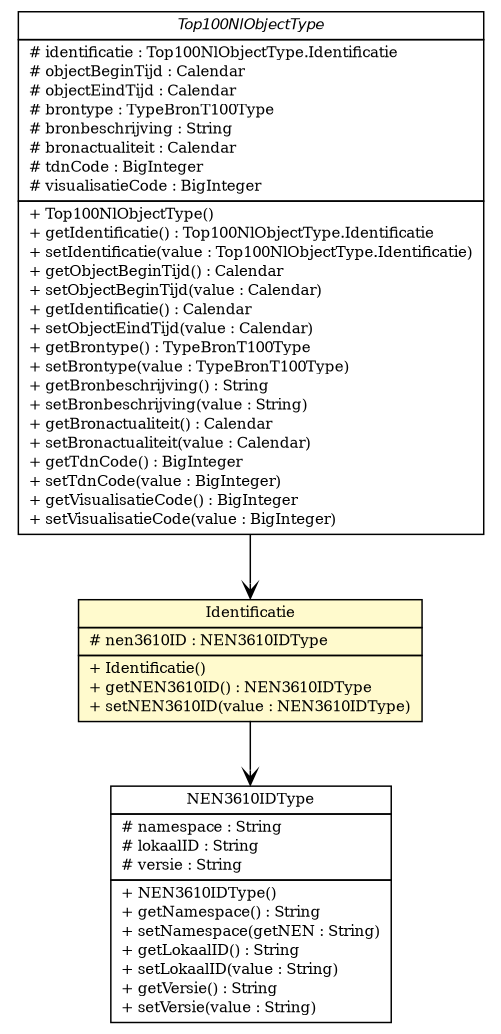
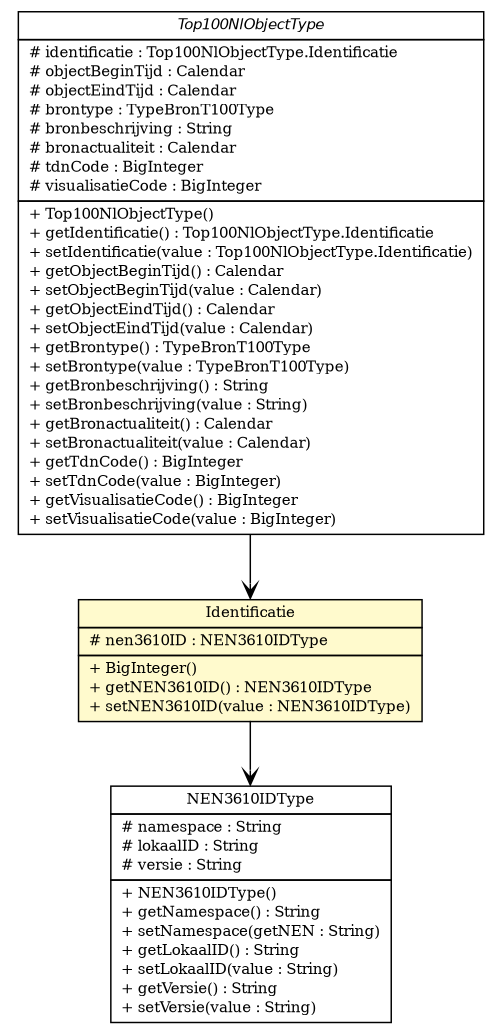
(140, 310) -> (152, 310)
(148, 669) -> (143, 669)
